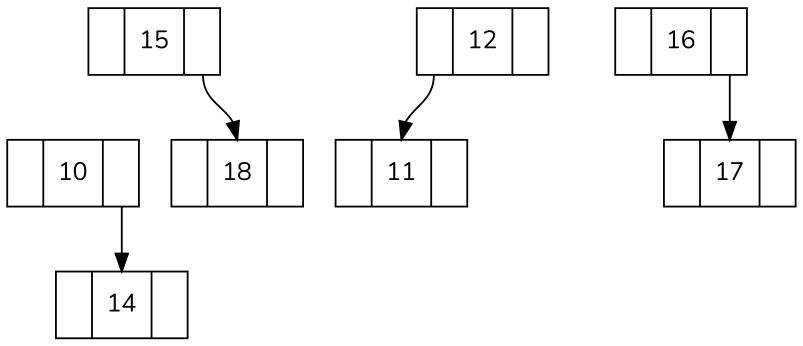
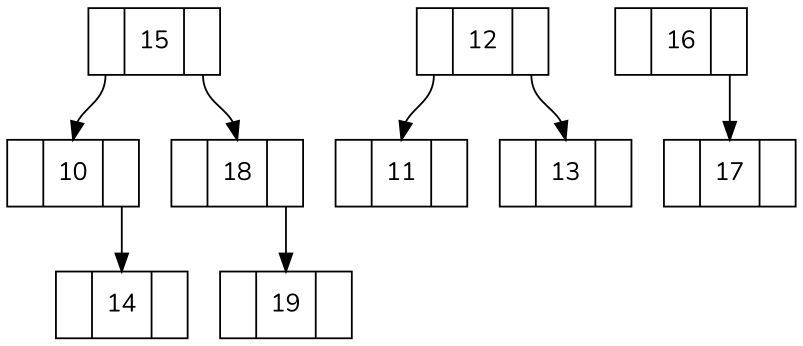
none -> (96, 101)
none -> (566, 173)
none -> (286, 305)
